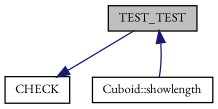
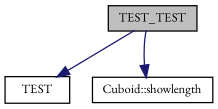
(161, 61) -> (144, 48)
(37, 90) -> (37, 90)
